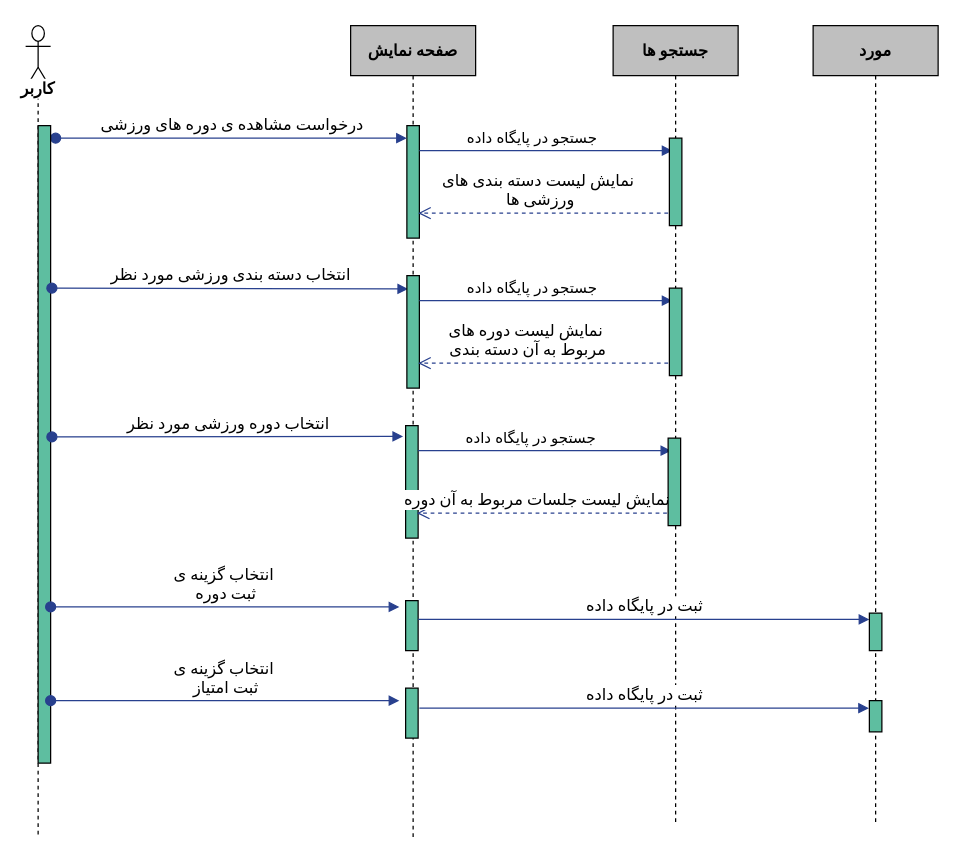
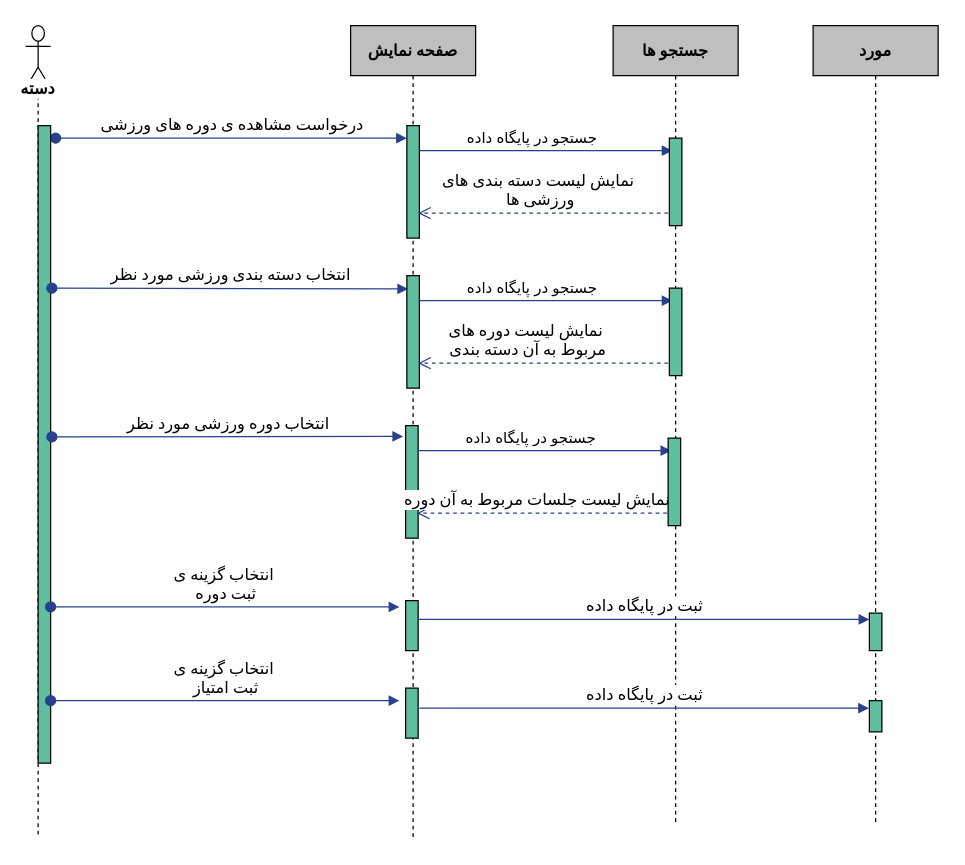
(38, 109) -> (38, 99)
